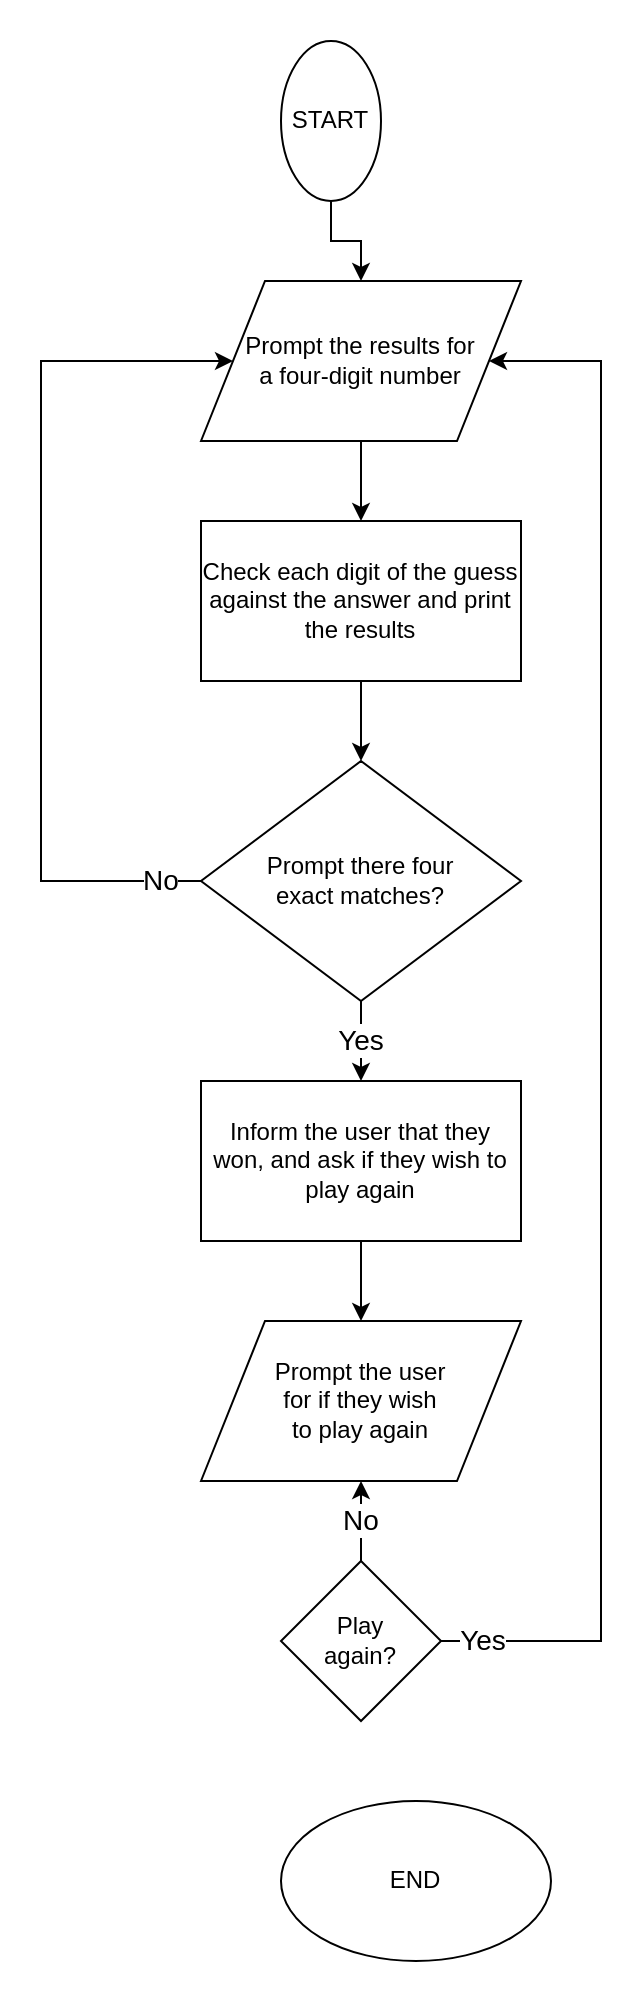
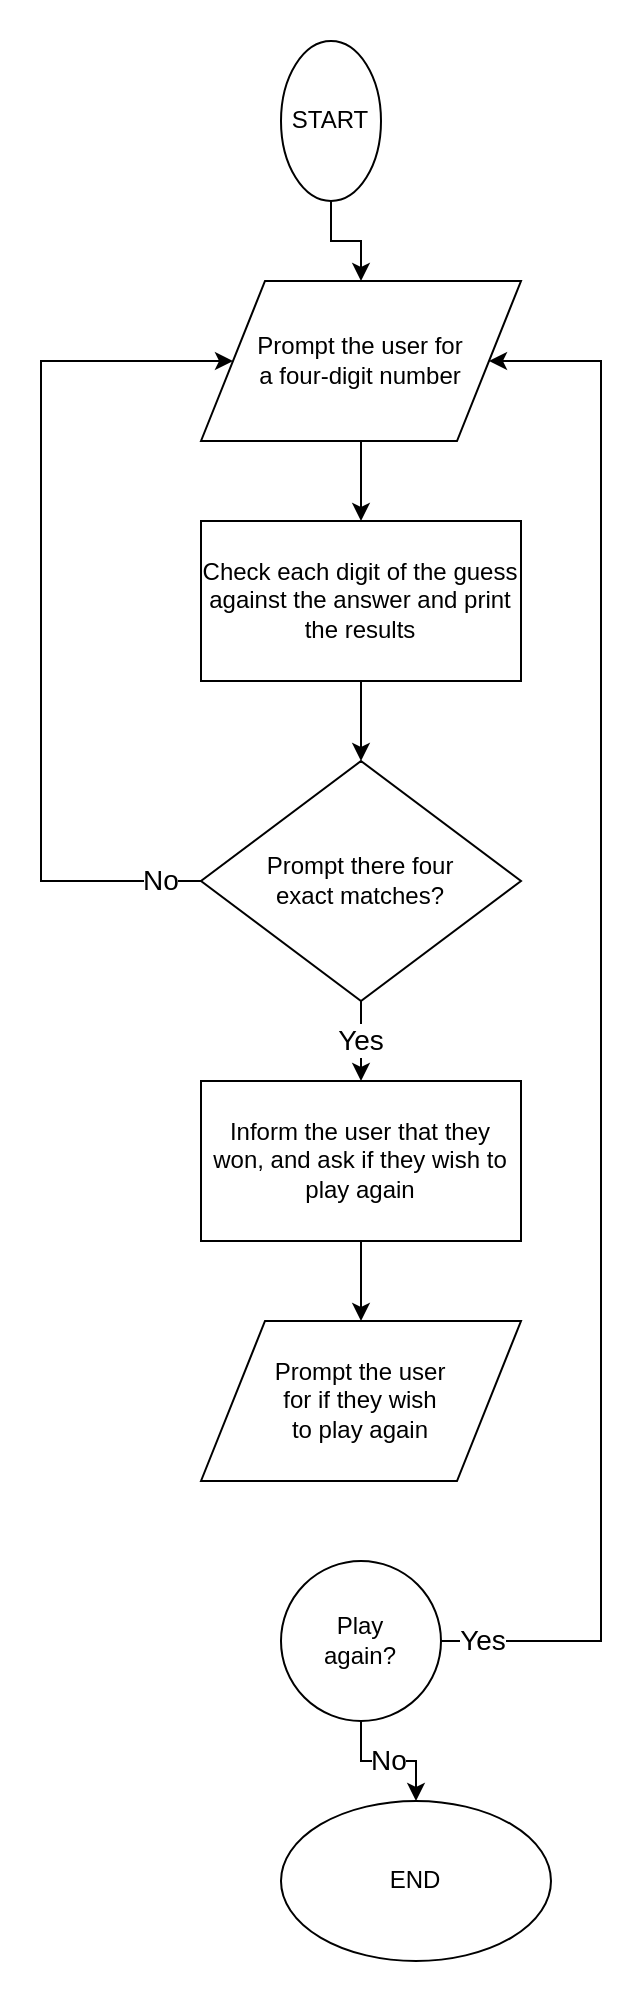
(361, 361) -> (361, 361)
(361, 1528) -> (382, 1761)
(361, 1641) -> (361, 1641)
